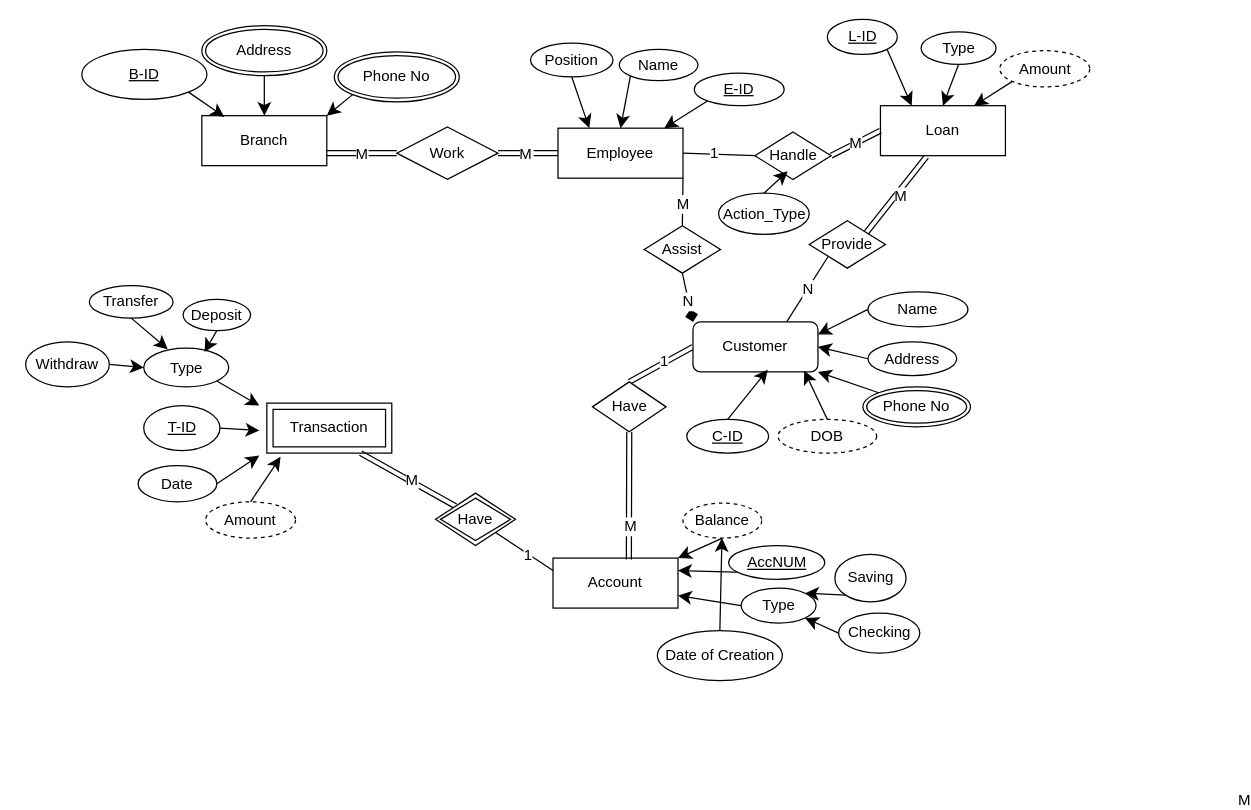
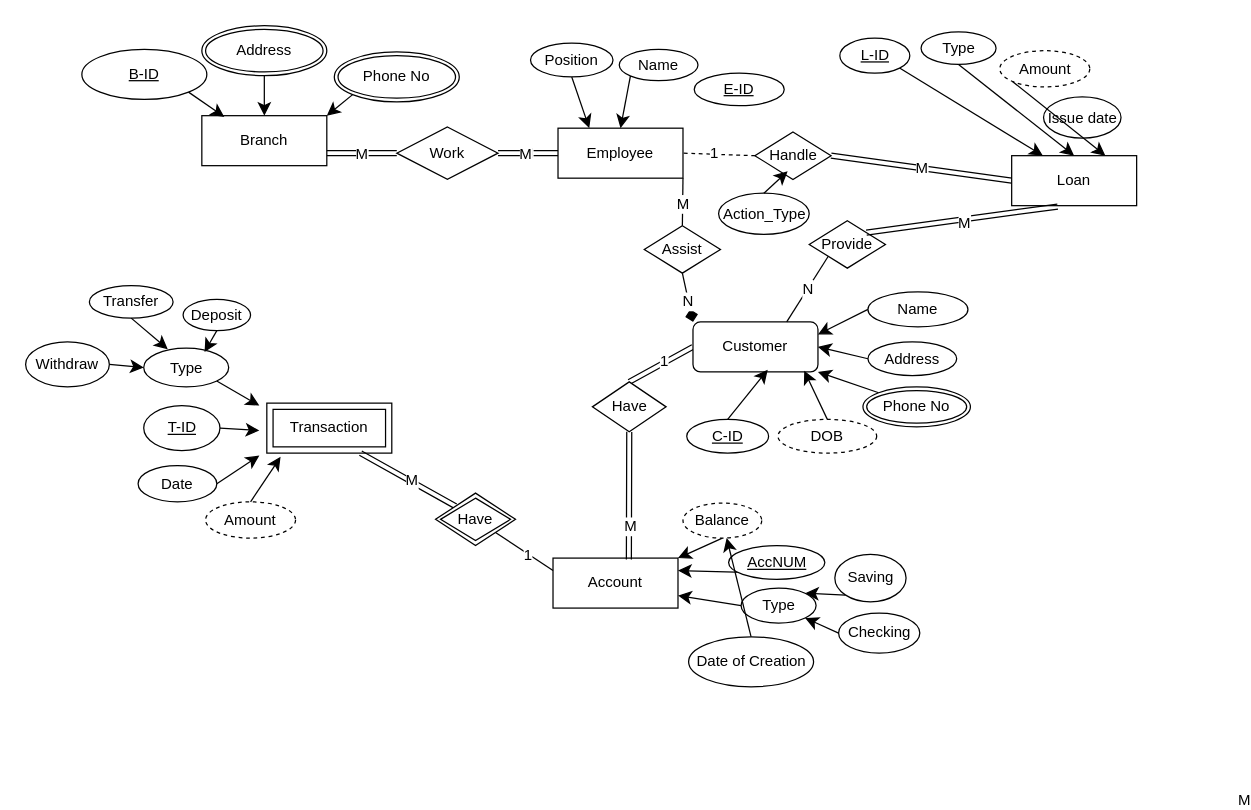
(863, 37) -> (875, 56)
(690, 112) -> none
none -> (1083, 118)
(943, 131) -> (1074, 181)
(735, 155) -> (735, 155)
(720, 656) -> (751, 662)
